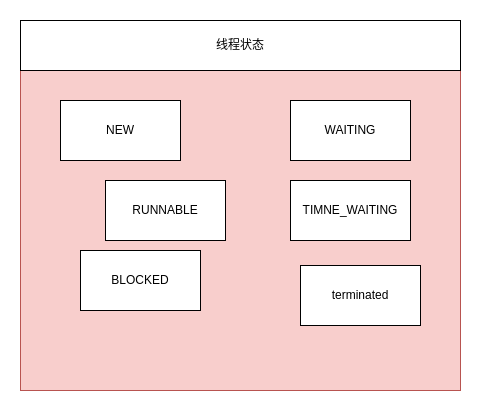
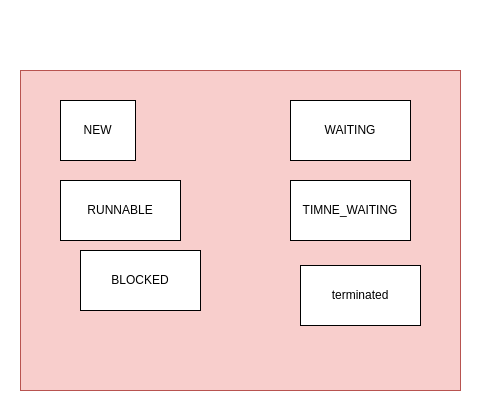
(241, 46) -> none
(121, 131) -> (98, 131)
(166, 211) -> (121, 211)
